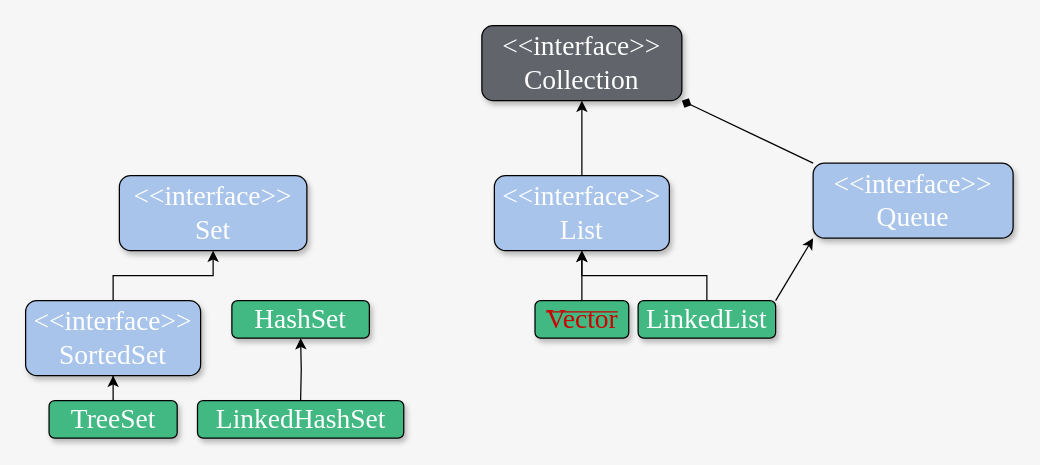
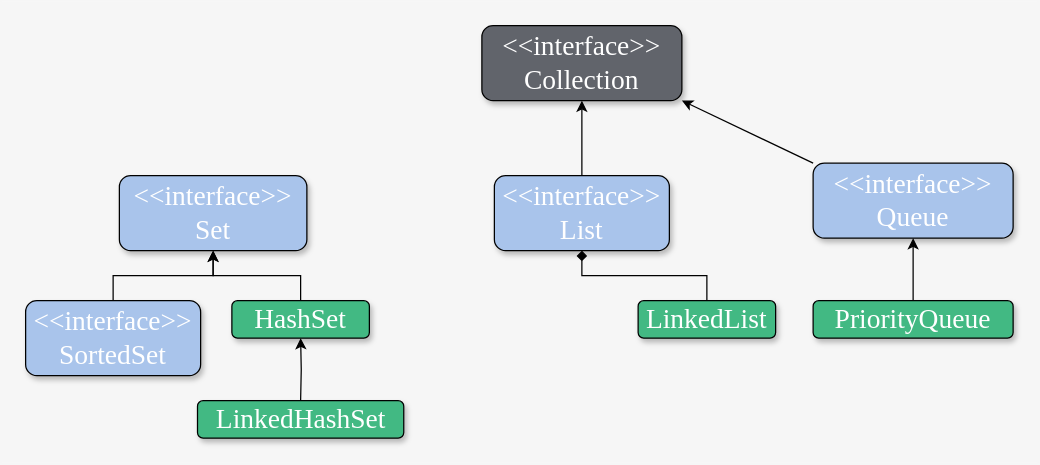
(691, 105) -> (690, 104)
(792, 273) -> none
none -> (913, 273)
none -> (270, 276)
(584, 276) -> (584, 276)
(582, 289) -> none
(582, 319) -> none
none -> (913, 319)
(113, 384) -> none
(113, 419) -> none
